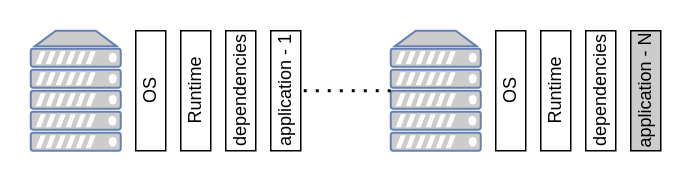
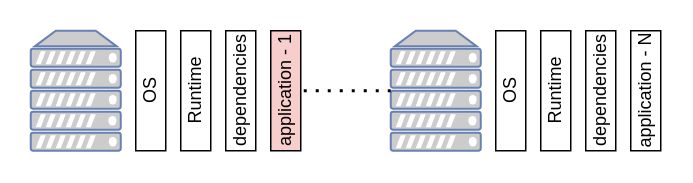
(286, 91) -> (286, 91)
(646, 91) -> (646, 91)
